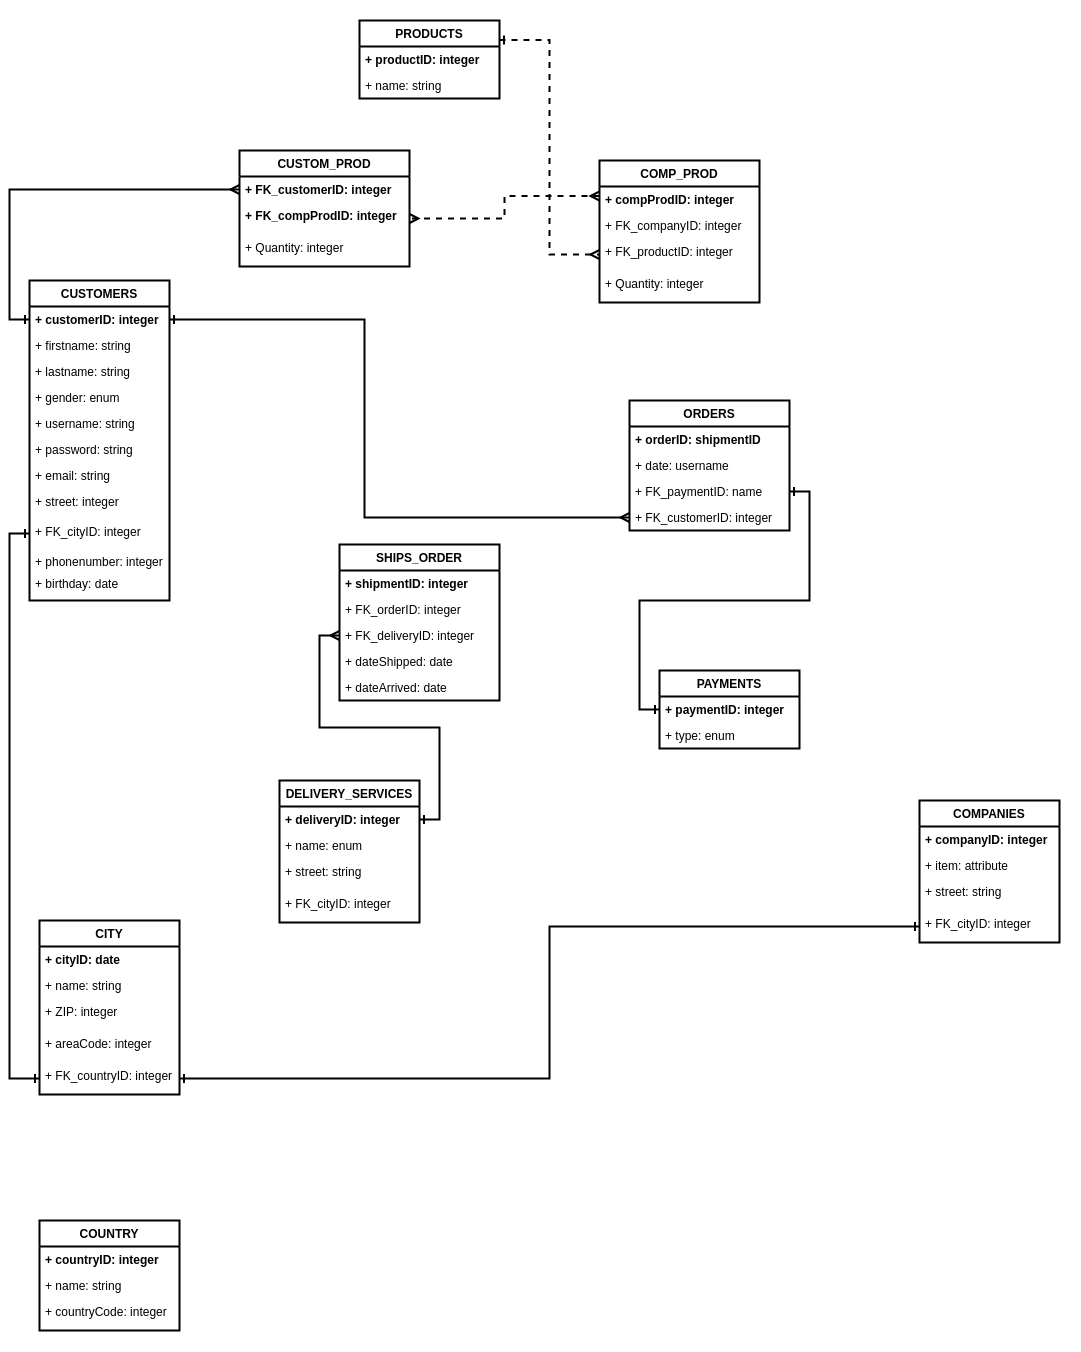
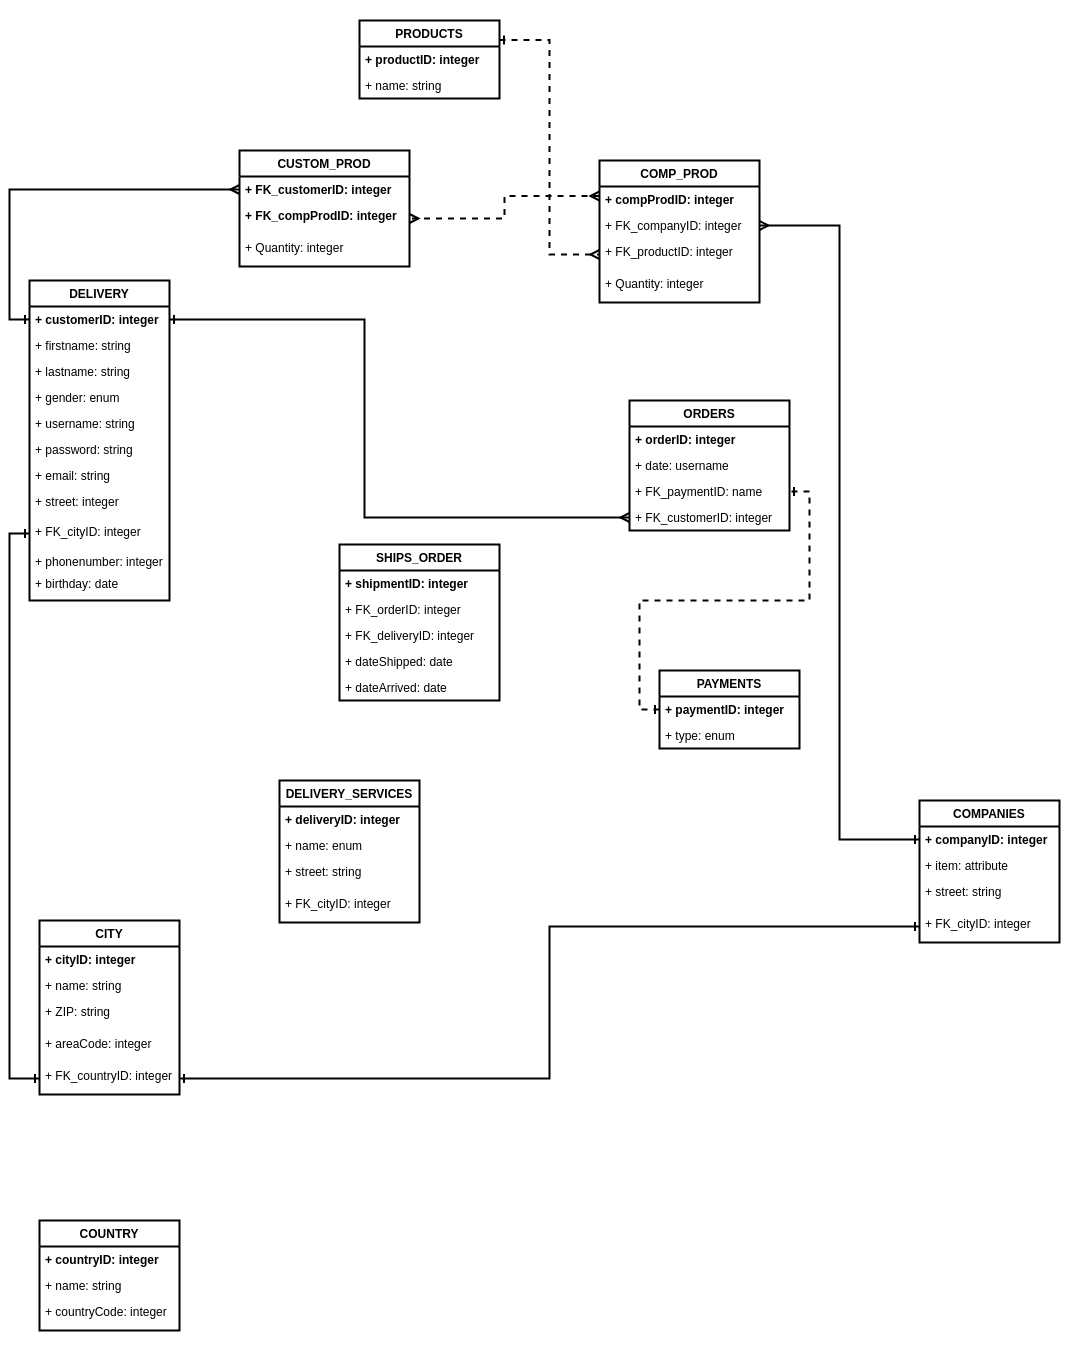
(99, 294) -> (99, 294)
(699, 440) -> (689, 440)
none -> (840, 533)
(724, 601) -> (724, 601)
(381, 728) -> none
(86, 960) -> (94, 960)
(86, 1012) -> (82, 1012)
